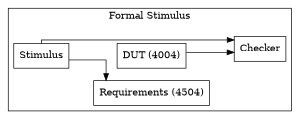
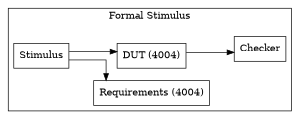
(133, 40) -> (90, 52)
(152, 93) -> (152, 93)
